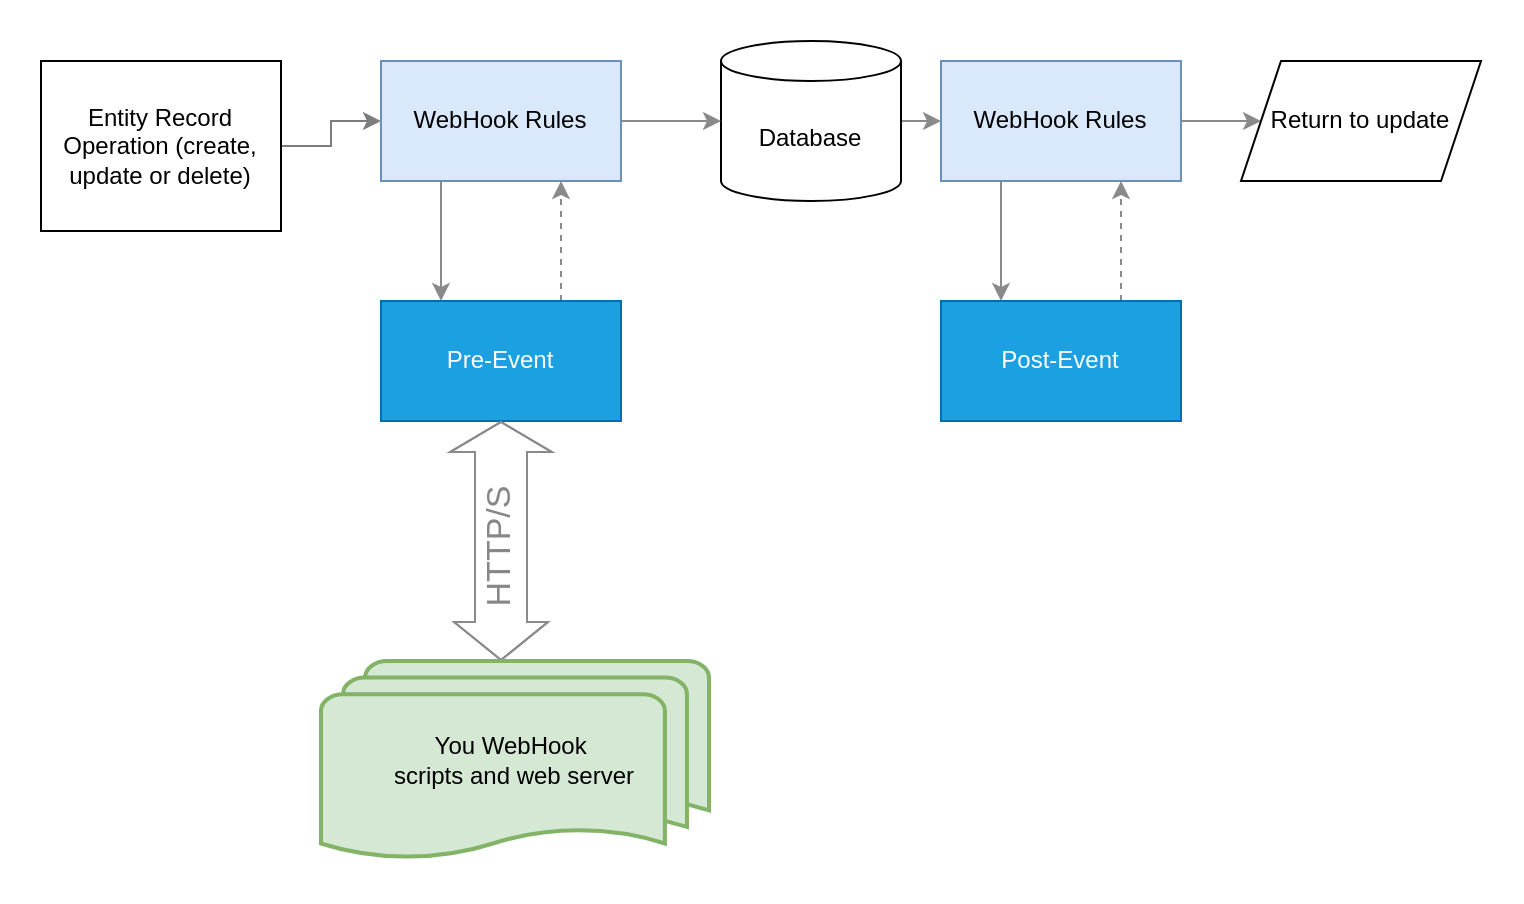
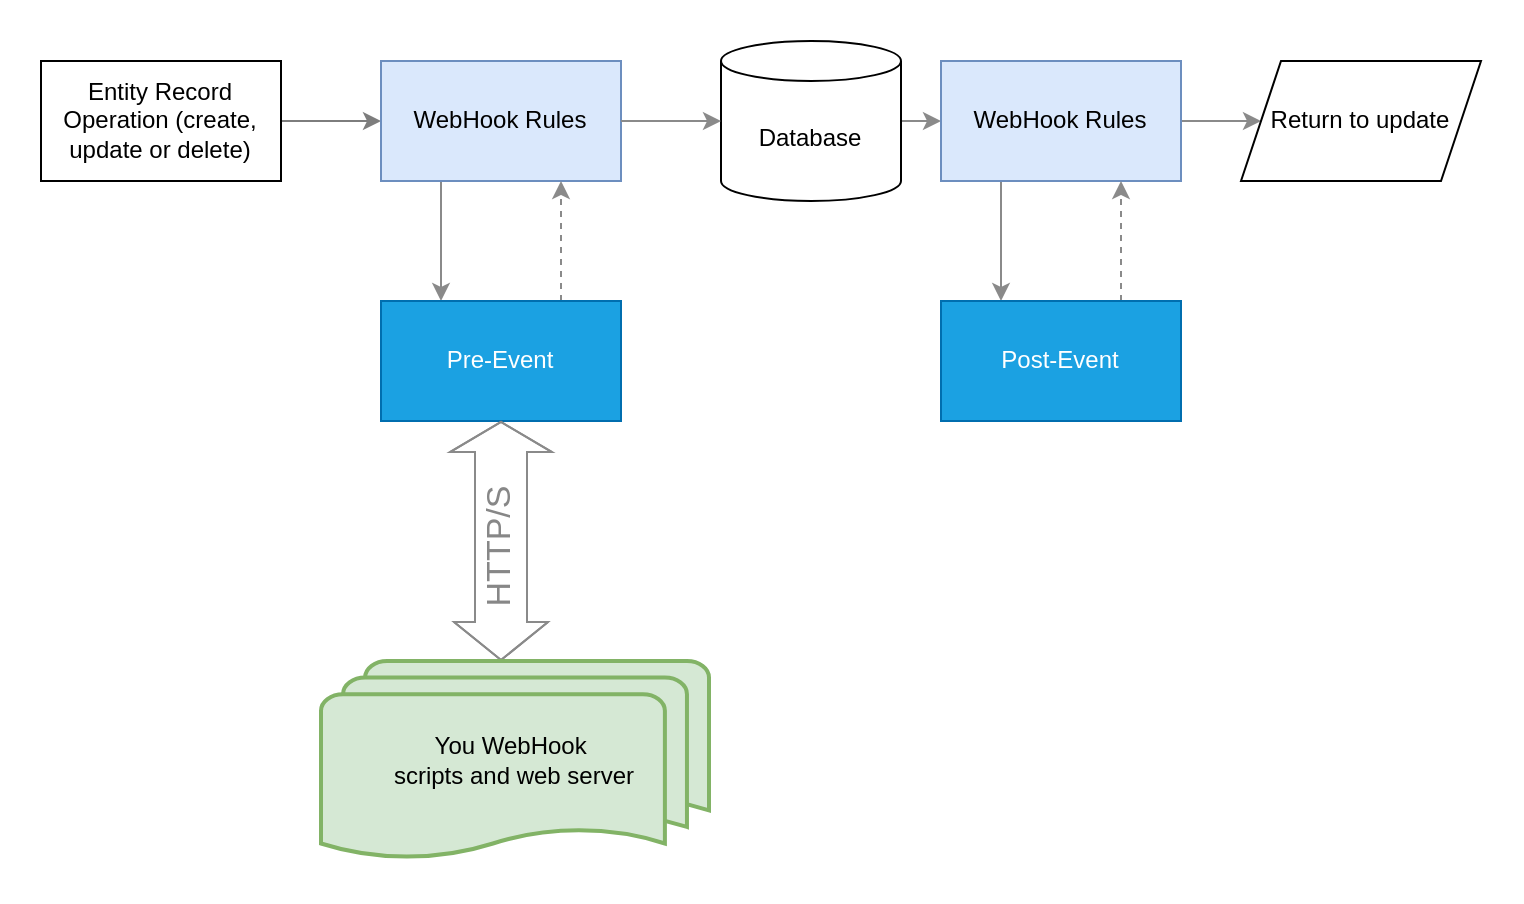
(161, 146) -> (161, 121)
